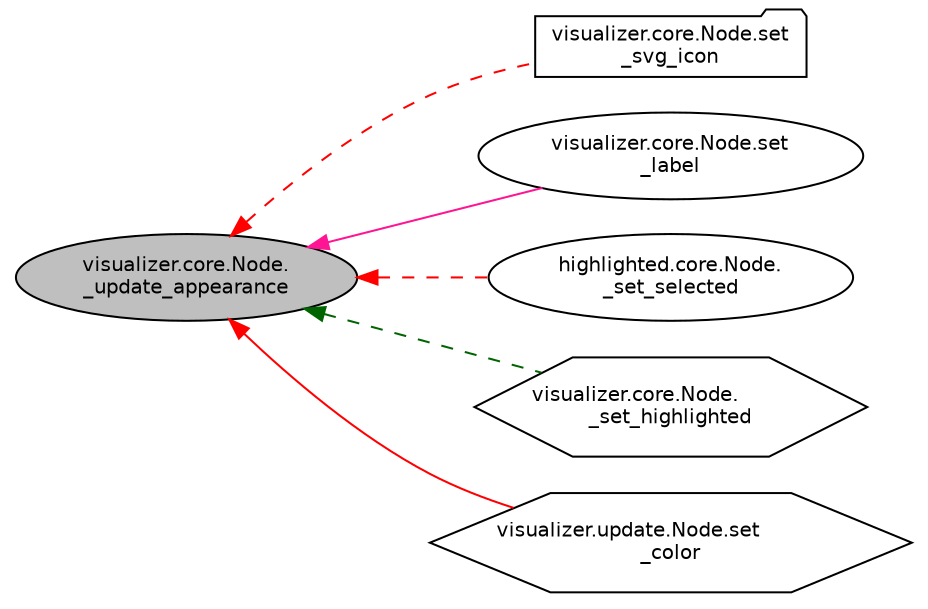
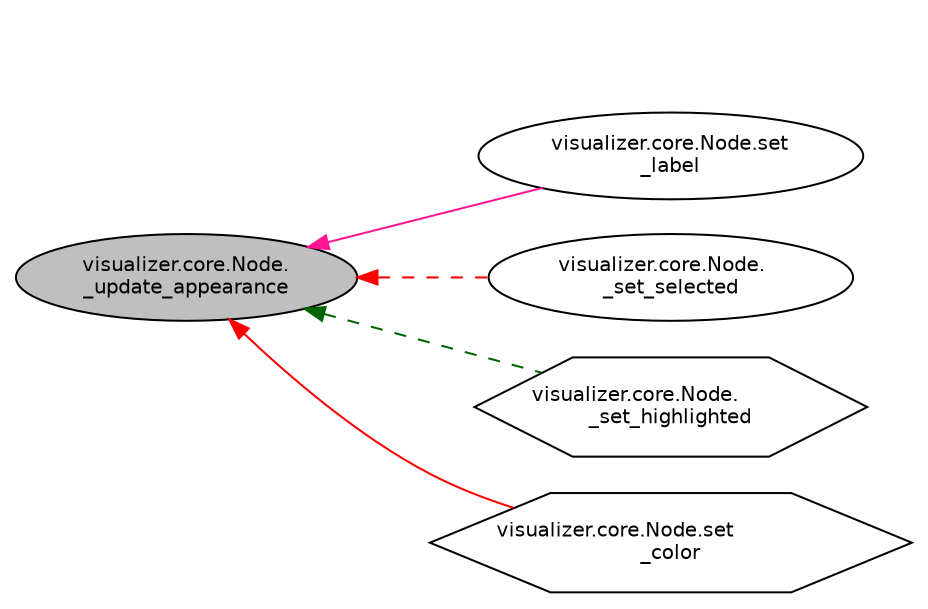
(671, 47) -> none
(671, 277) -> (671, 277)
(671, 543) -> (671, 543)
